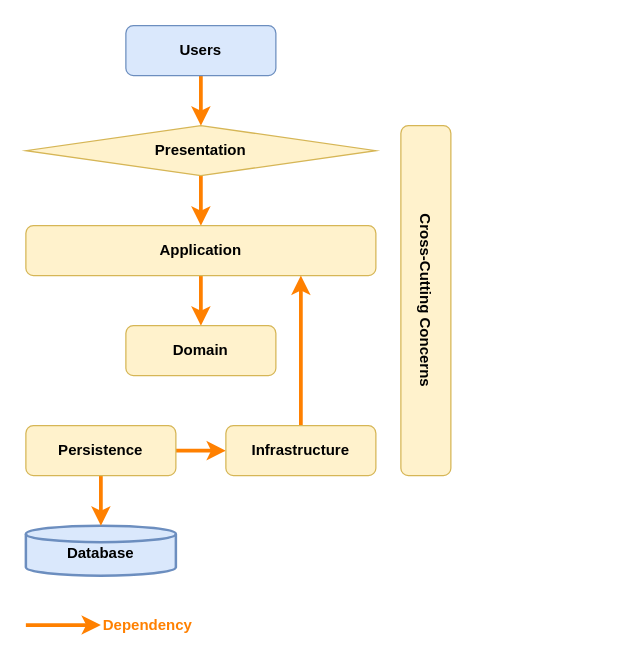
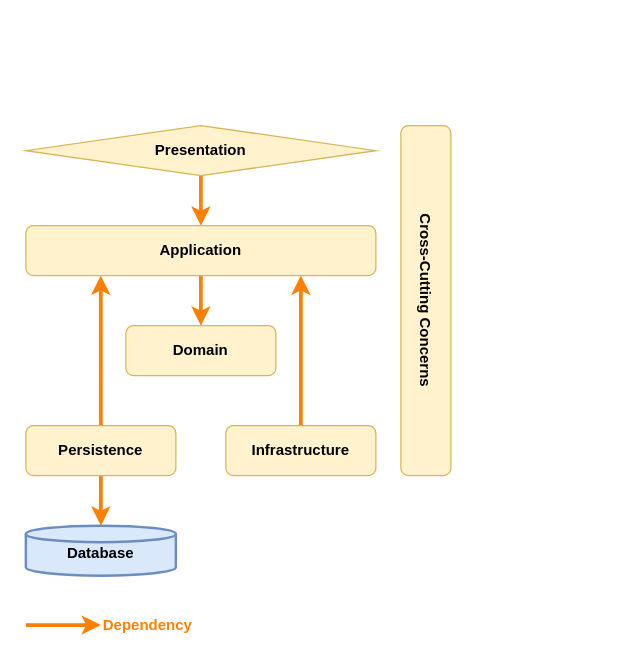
(201, 51) -> none
(201, 94) -> none
(194, 451) -> (101, 357)
